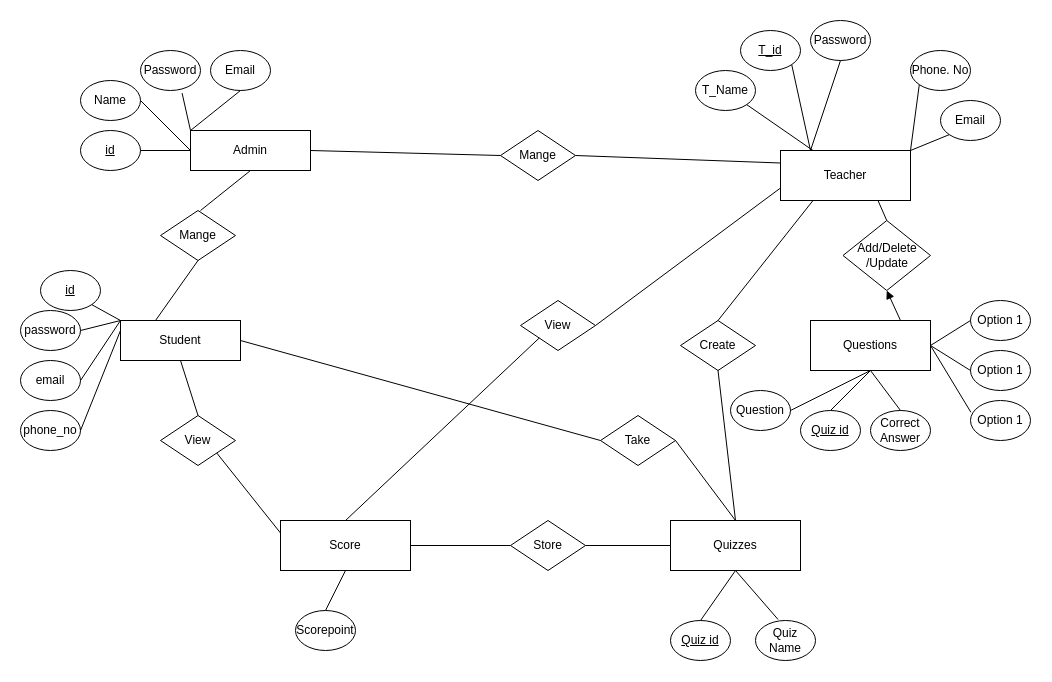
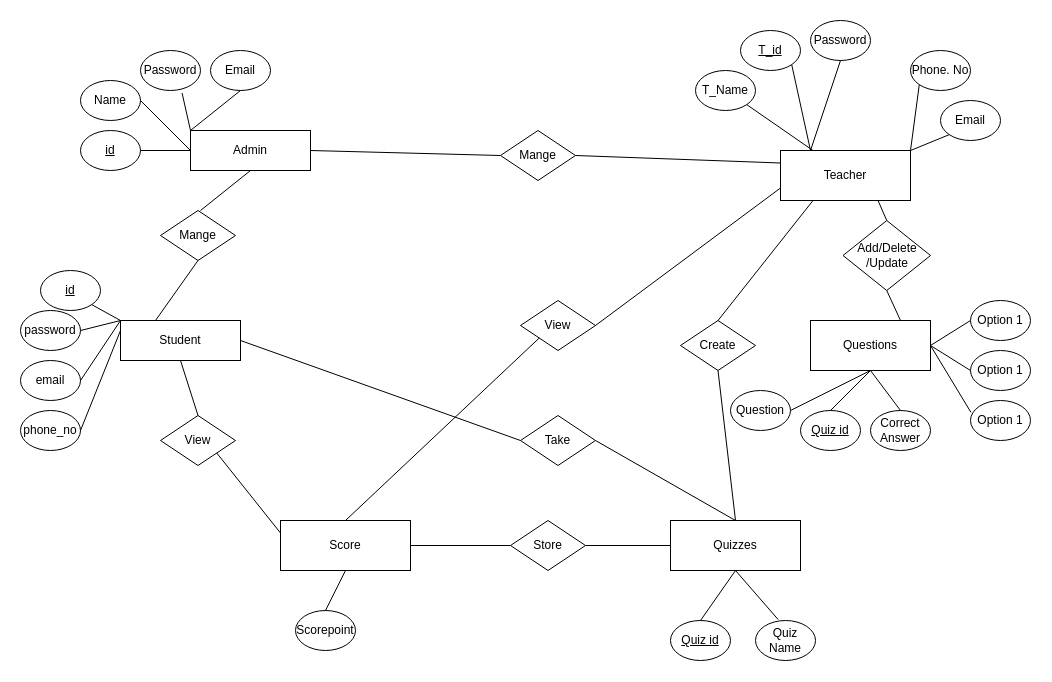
(891, 299) -> (889, 296)
(638, 441) -> (558, 441)
